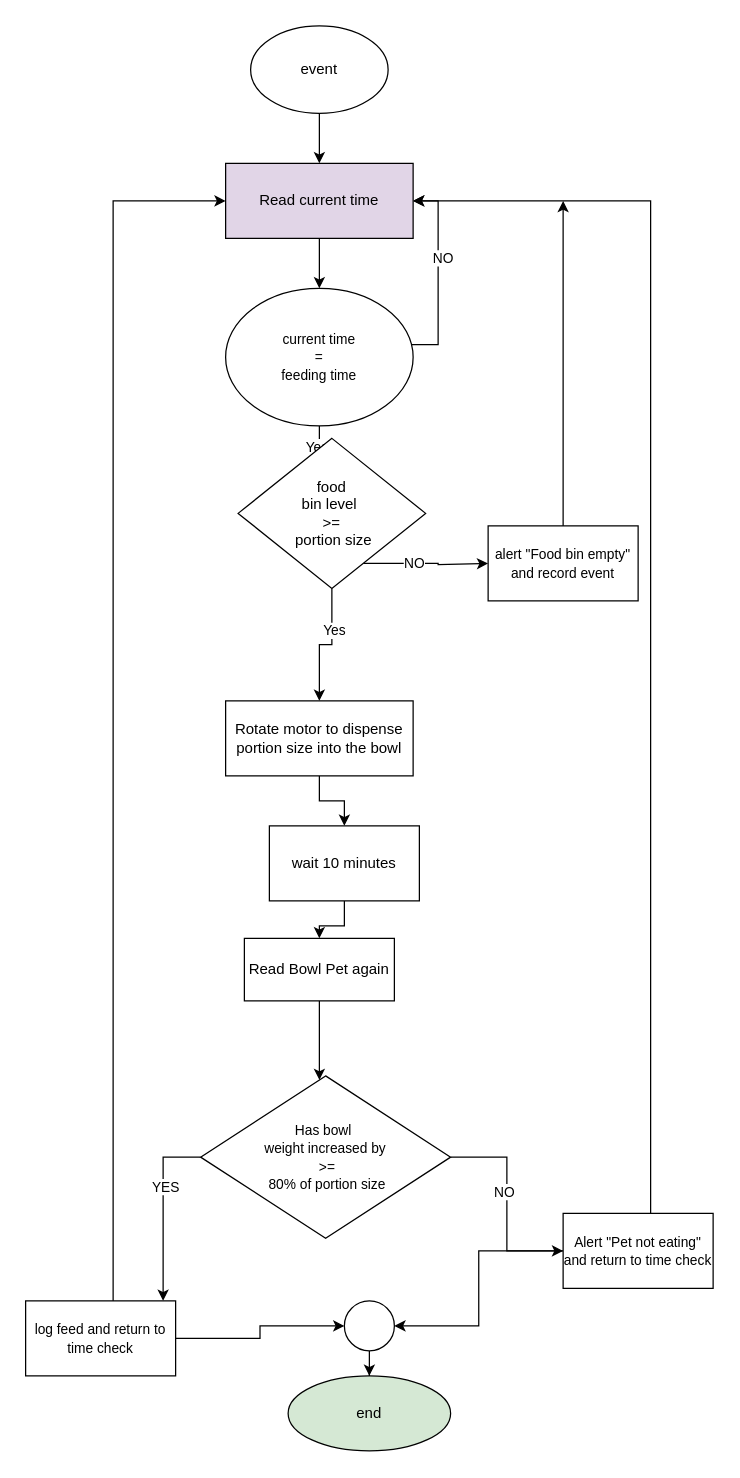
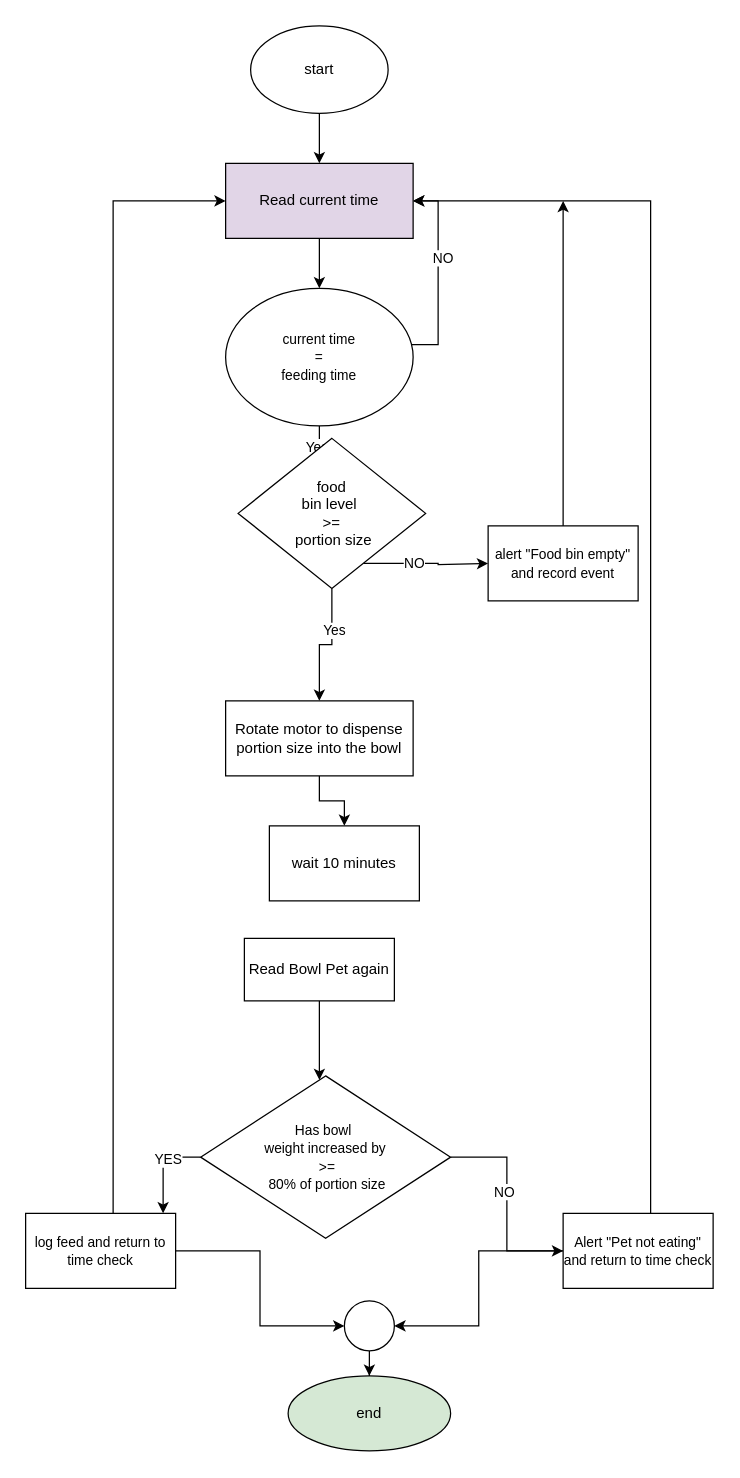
(319, 69) -> (319, 69)
(342, 926) -> none
(101, 1338) -> (101, 1251)
